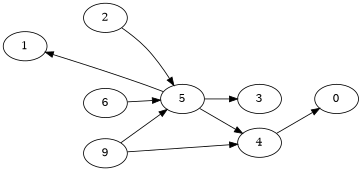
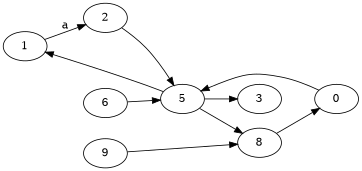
none -> (61, 33)
(141, 129) -> (264, 74)
(260, 143) -> (260, 143)
